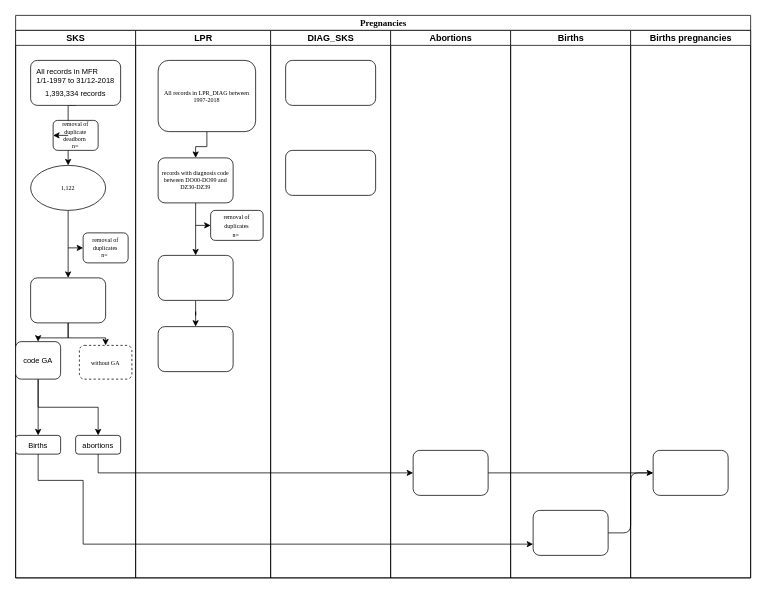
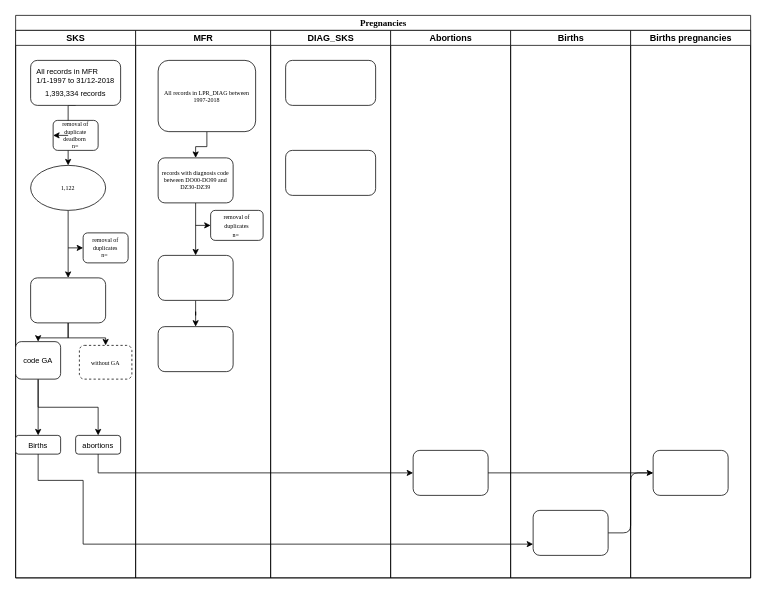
(203, 38) -> (203, 38)
